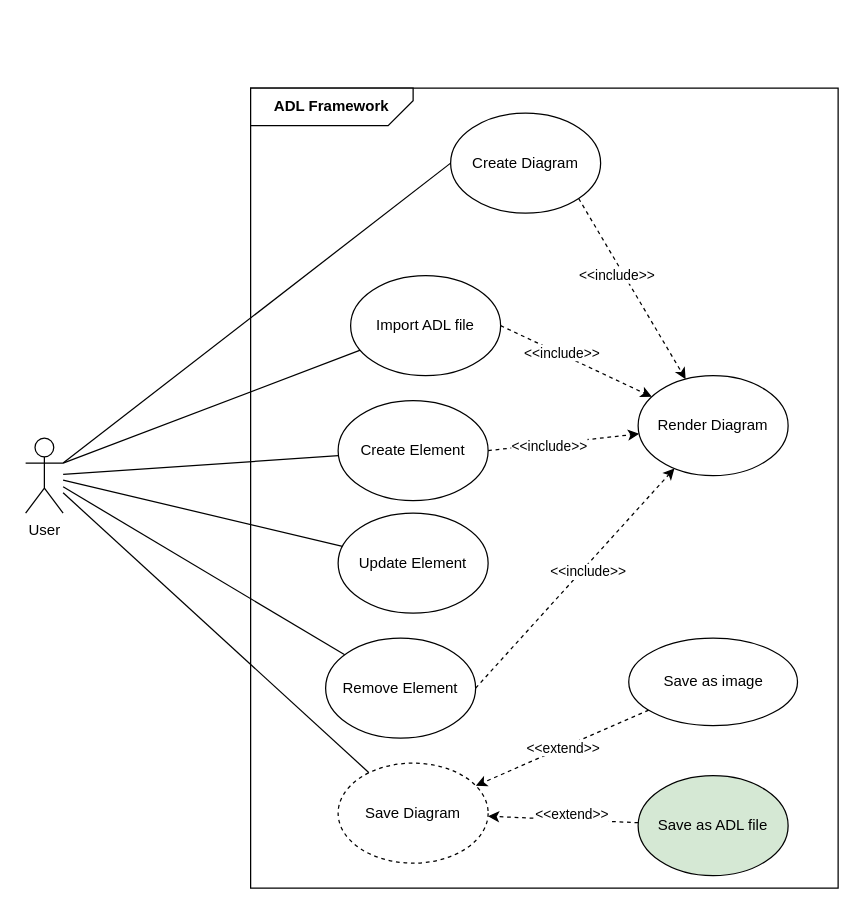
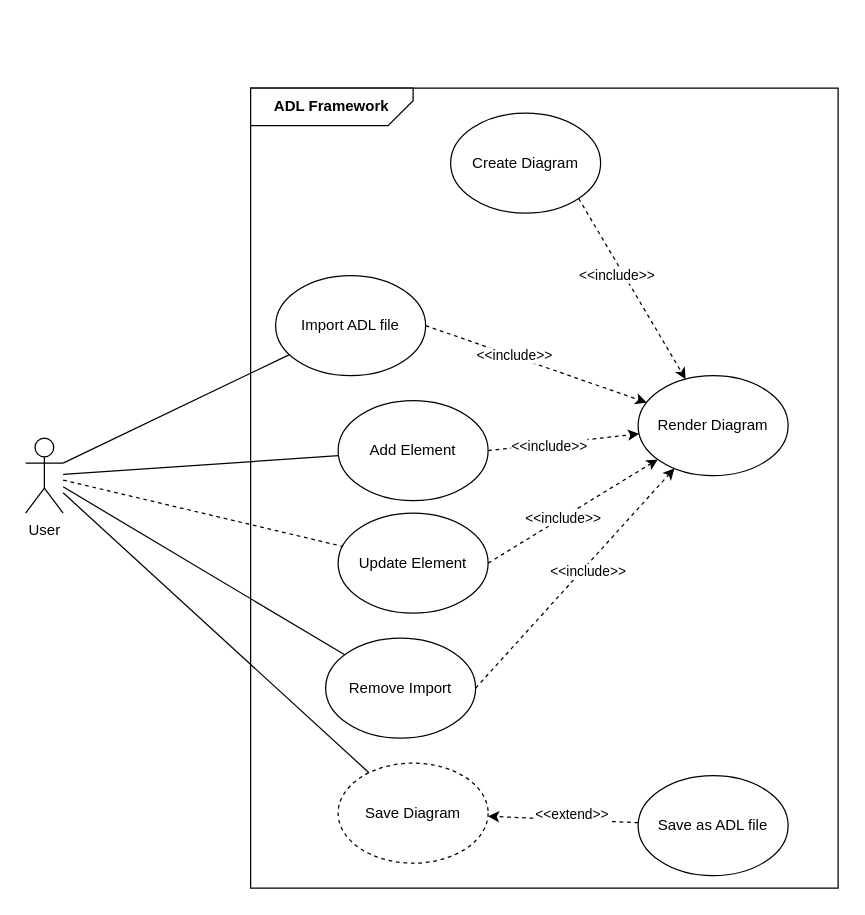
(260, 311) -> none
(426, 326) -> (351, 326)
(413, 451) -> (413, 451)
(203, 513) -> (203, 513)
none -> (570, 513)
(713, 682) -> none
(401, 688) -> (401, 688)
(566, 746) -> none
(713, 826) -> (713, 826)
